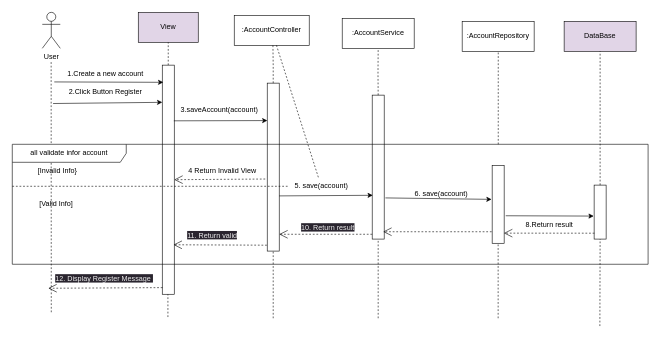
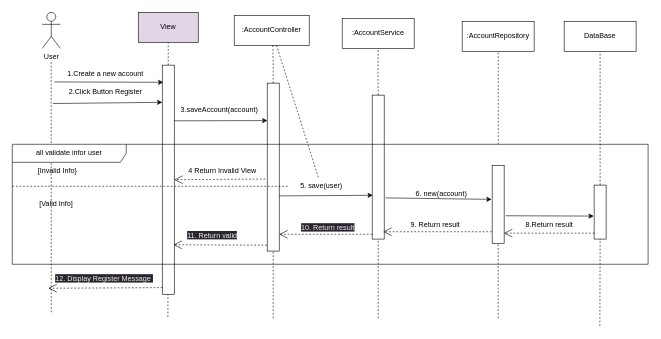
(600, 36) -> (600, 36)
(69, 153) -> (69, 153)
(322, 186) -> (322, 186)
(442, 194) -> (442, 194)
none -> (435, 225)
